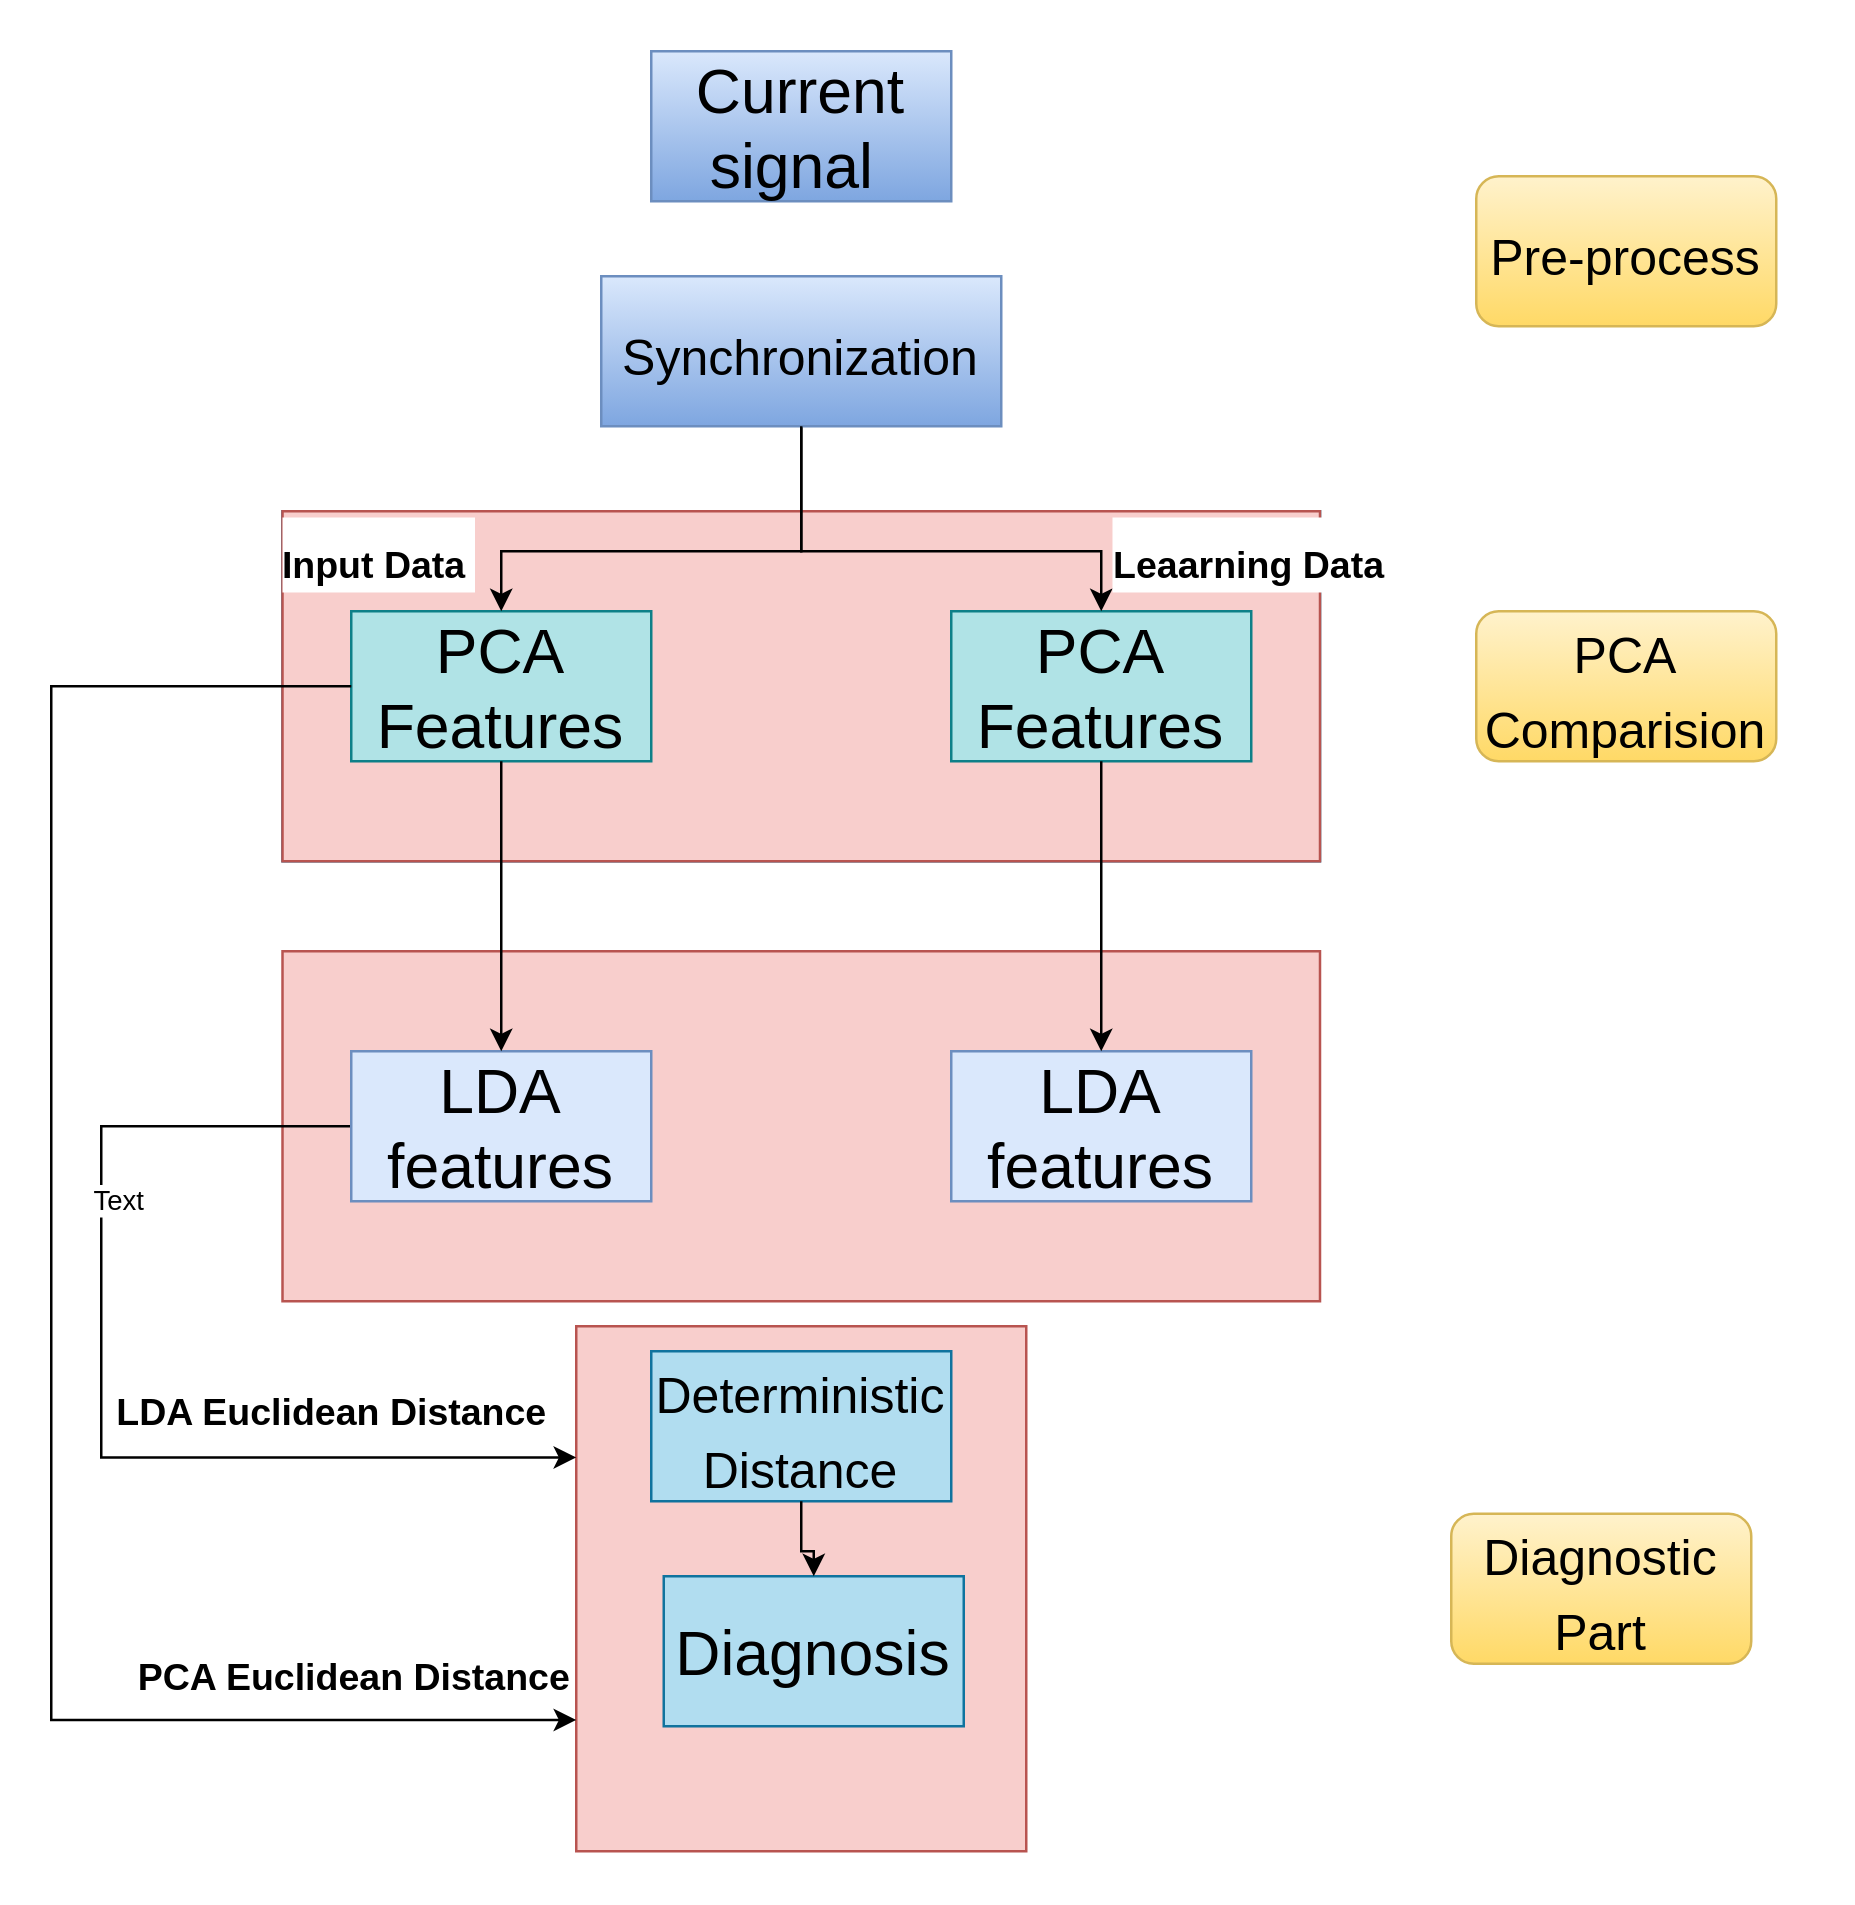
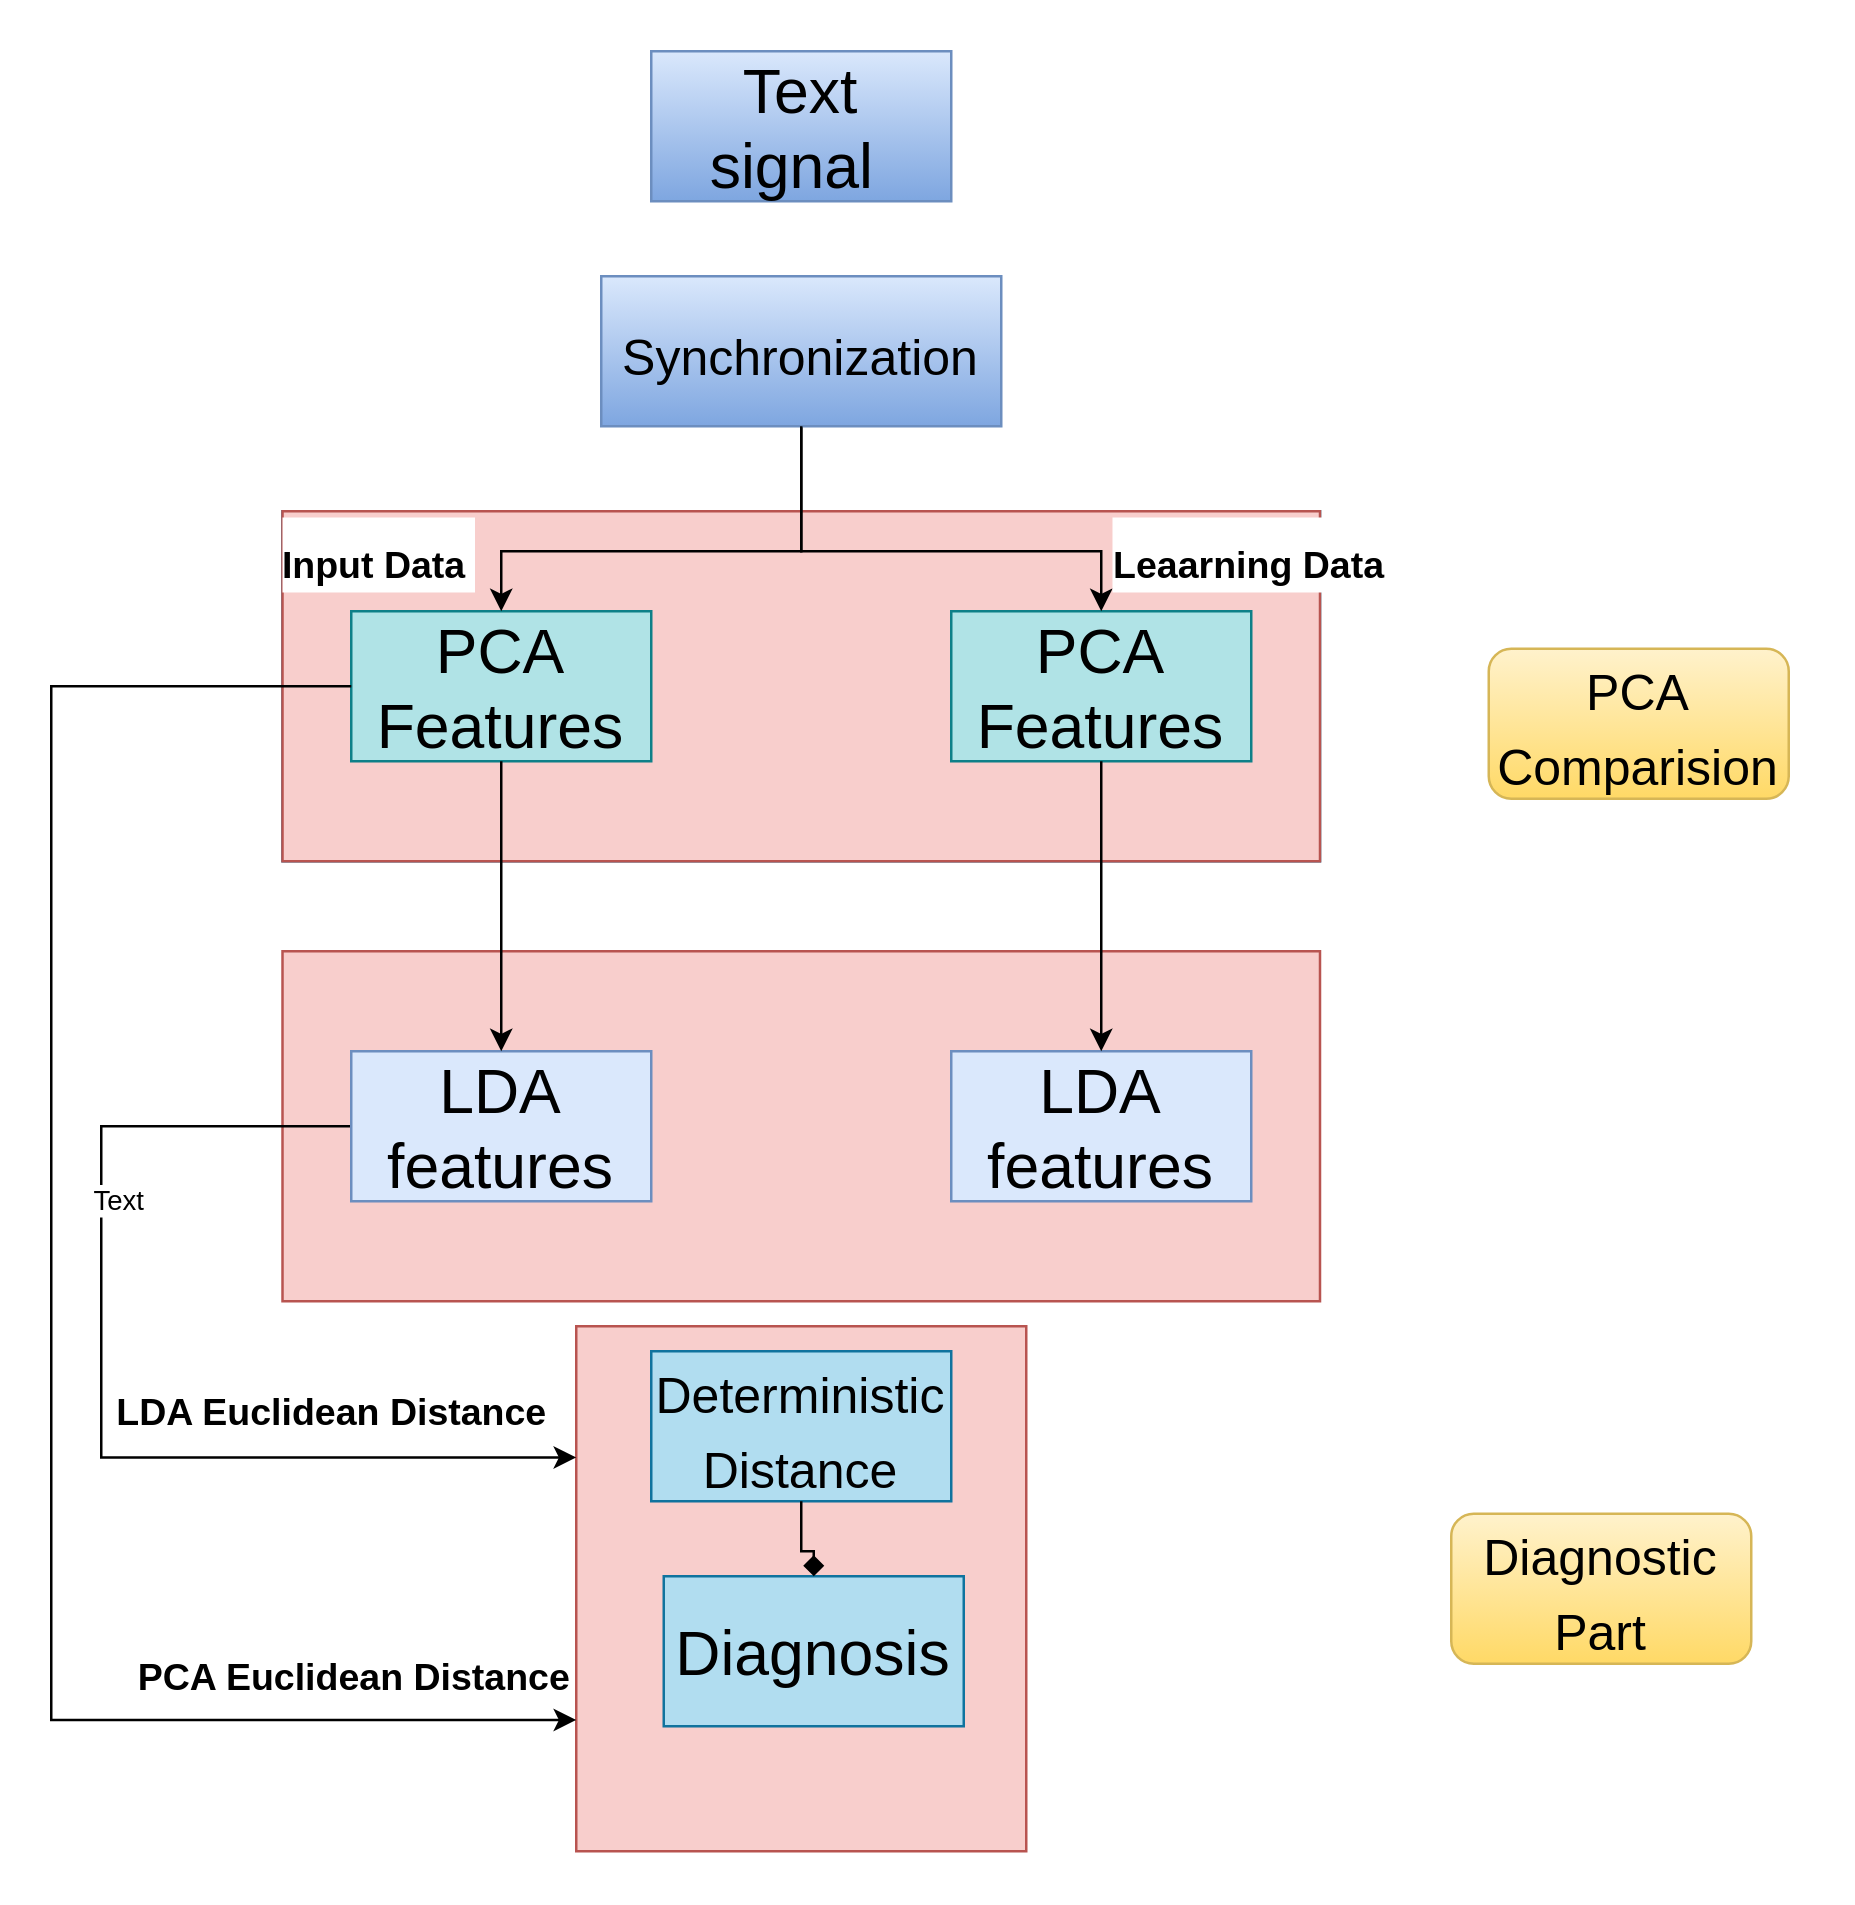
(801, 126) -> (801, 126)
(1626, 251) -> none
(1626, 686) -> (1639, 724)
(814, 1557) -> (814, 1556)
